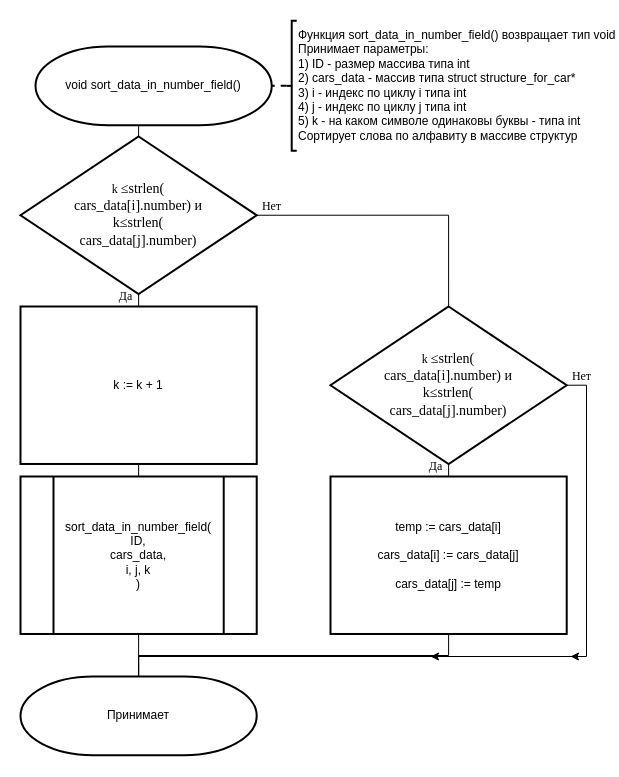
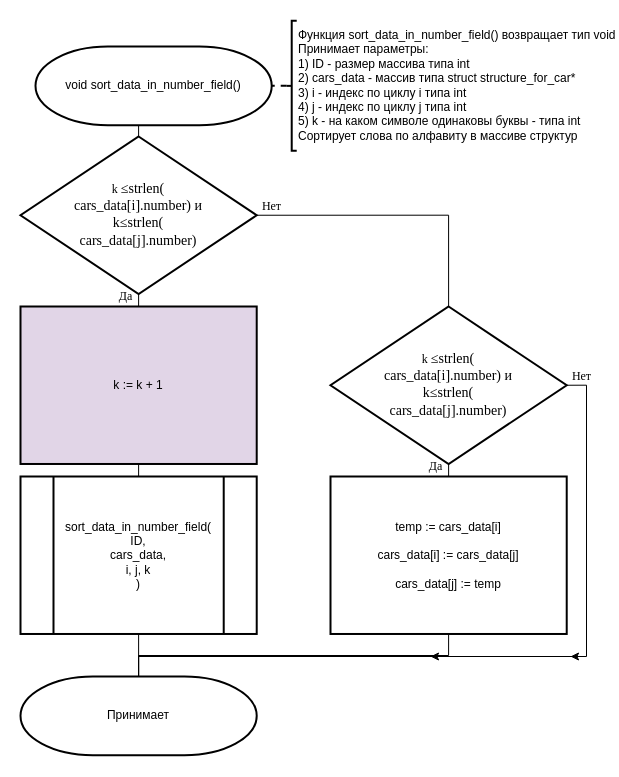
(139, 385) -> (139, 385)
